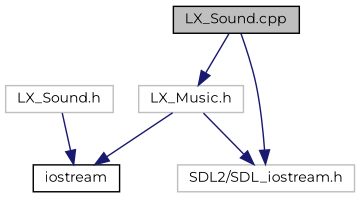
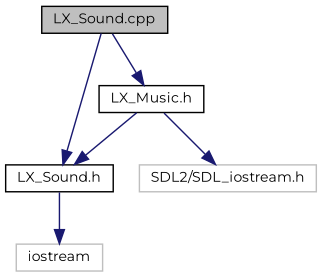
(257, 91) -> (84, 92)
(59, 99) -> (59, 178)
(191, 99) -> (151, 99)
(140, 135) -> (111, 134)
(76, 178) -> (59, 258)
